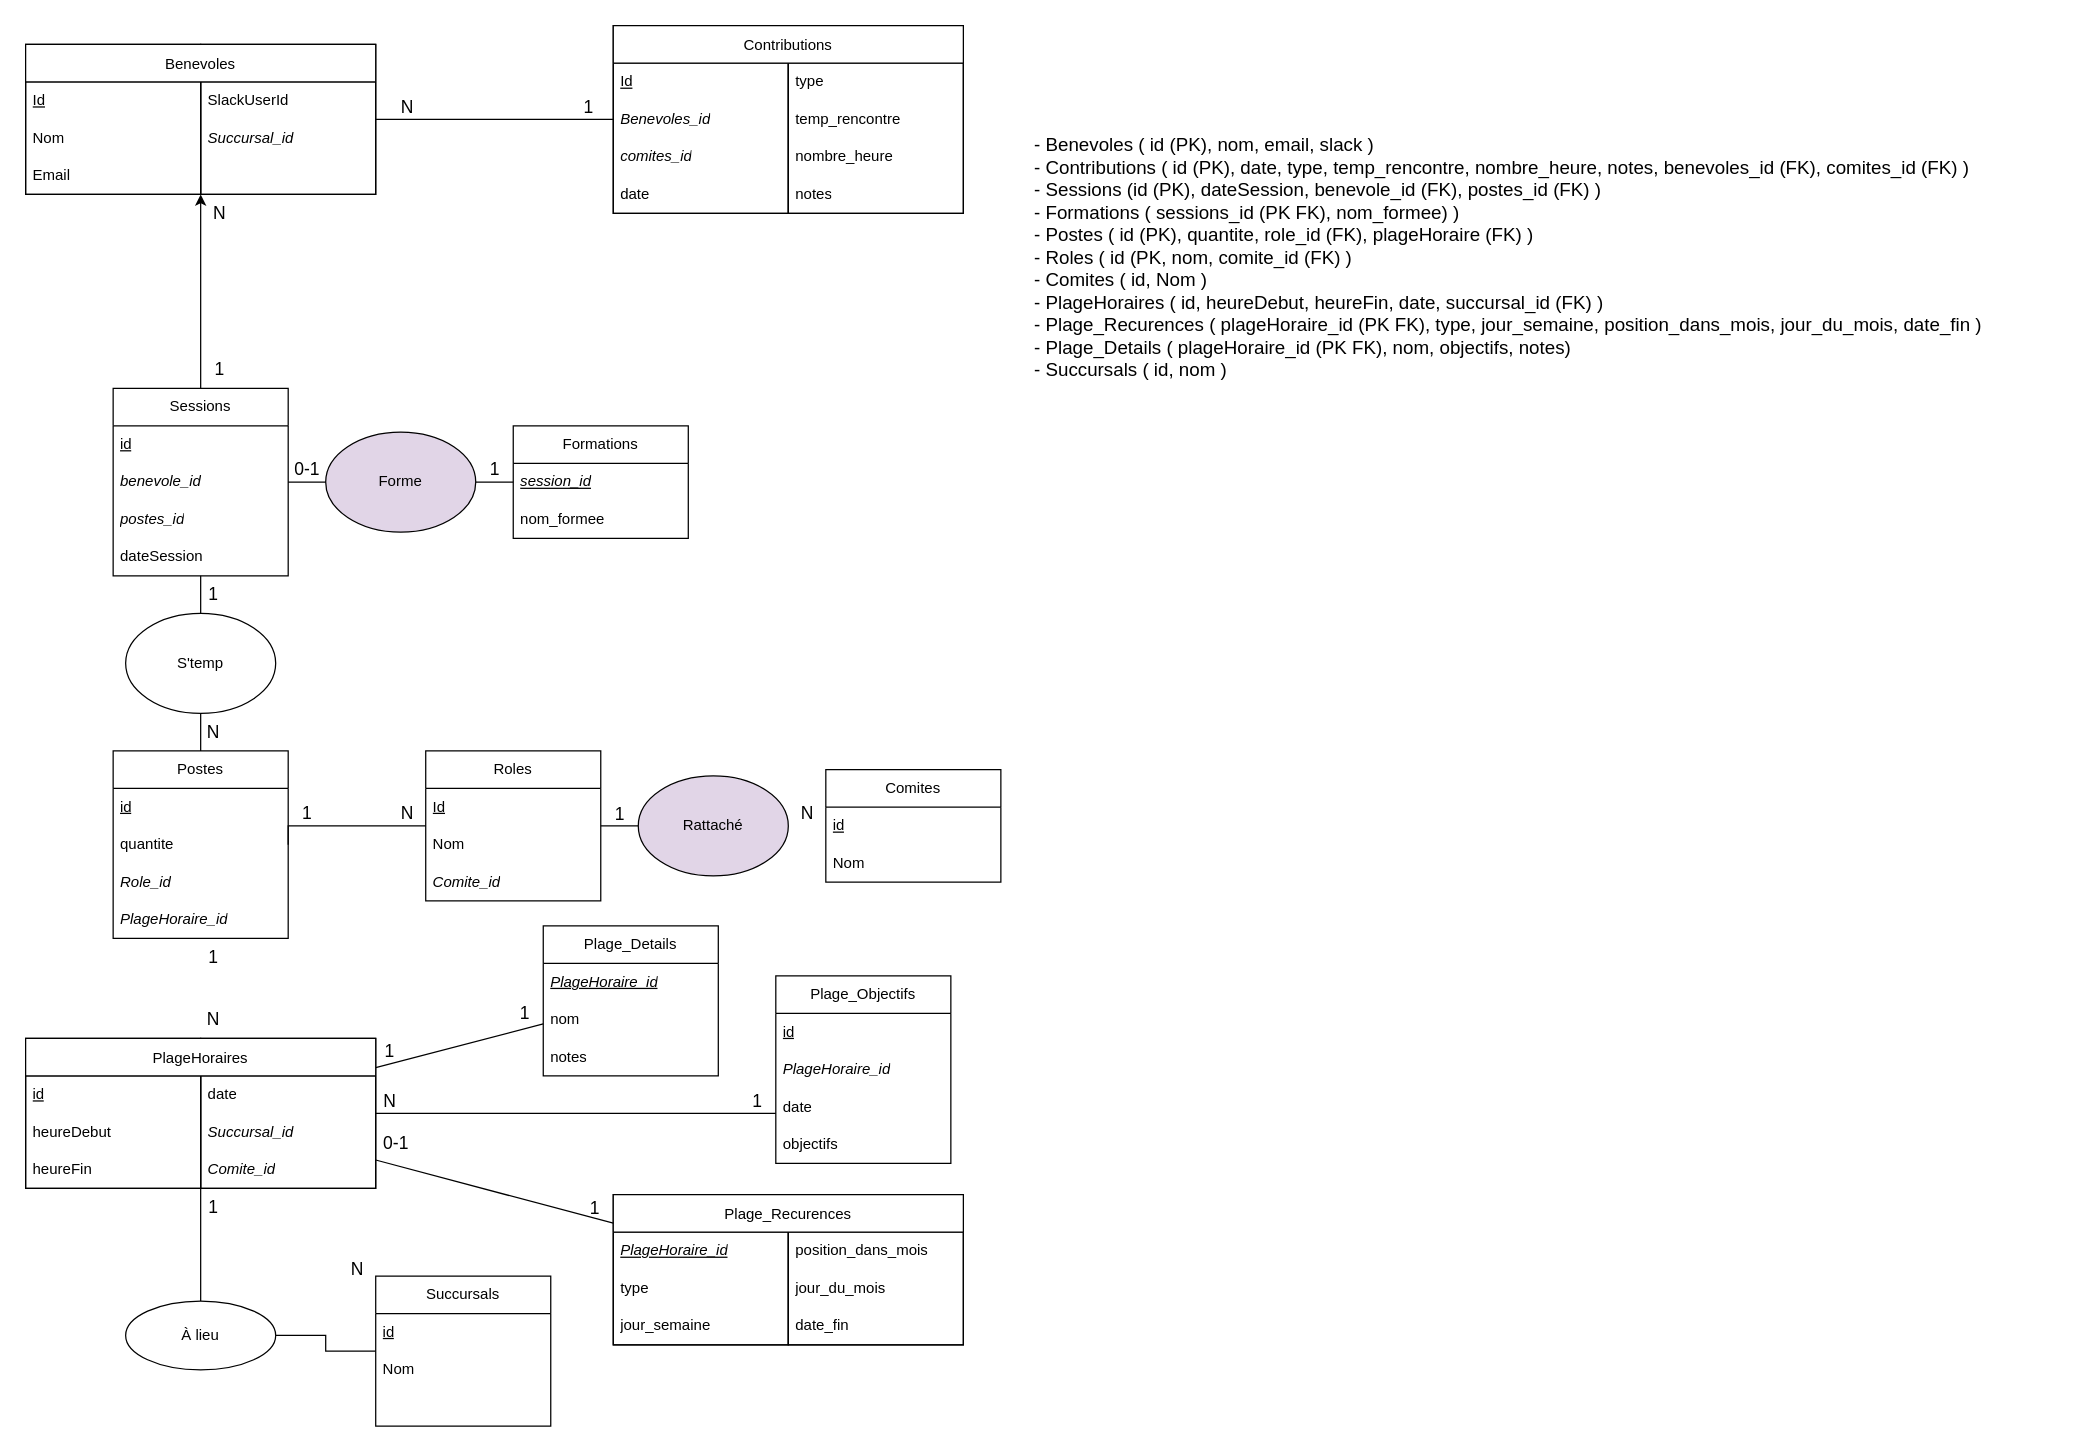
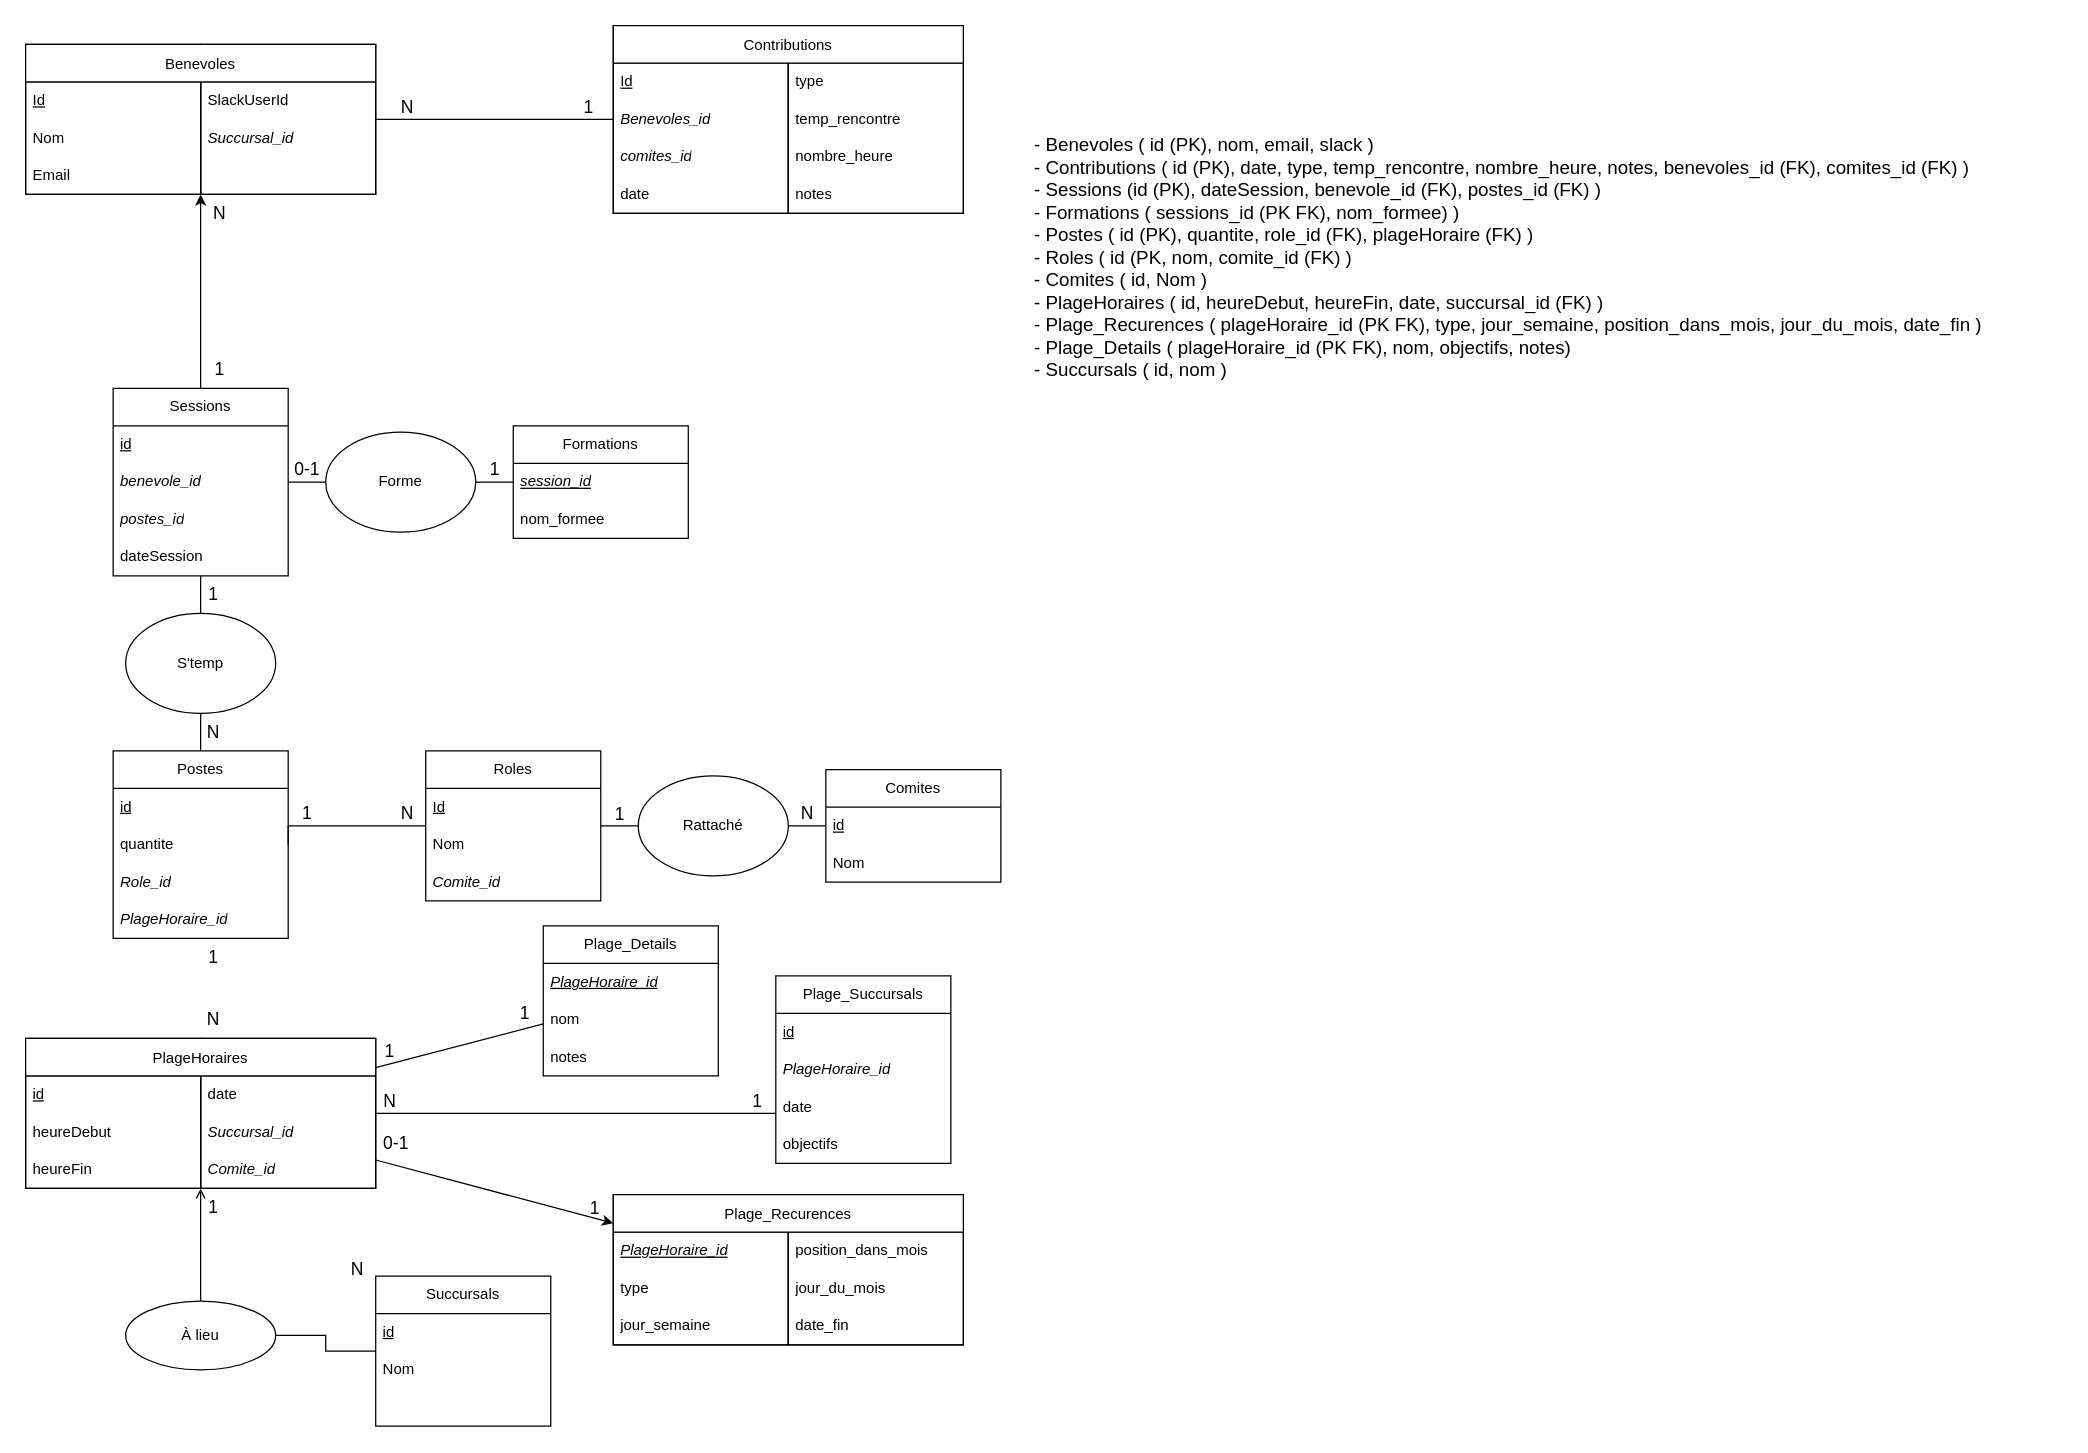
(401, 482) -> (401, 482)
(713, 826) -> (713, 826)
none -> (808, 826)
(863, 994) -> (863, 994)
(201, 1195) -> (201, 1195)
(607, 1221) -> (603, 1220)
